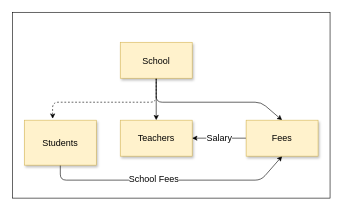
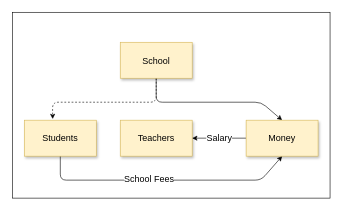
(156, 114) -> none
(282, 138) -> (282, 138)
(60, 143) -> (60, 138)
